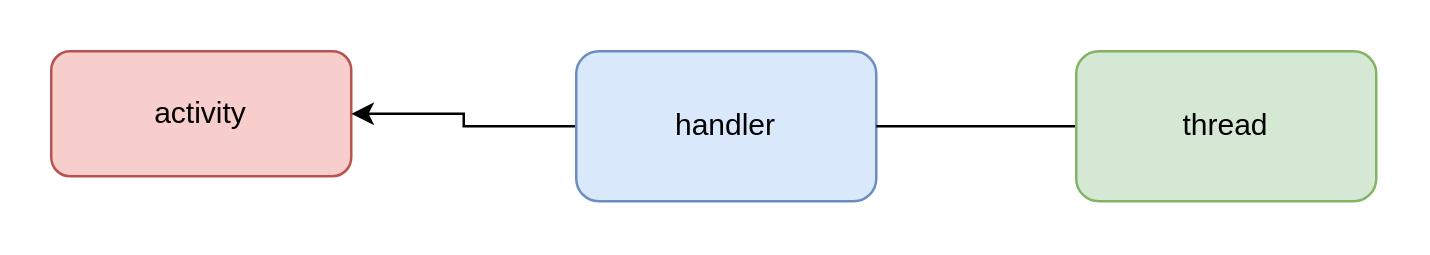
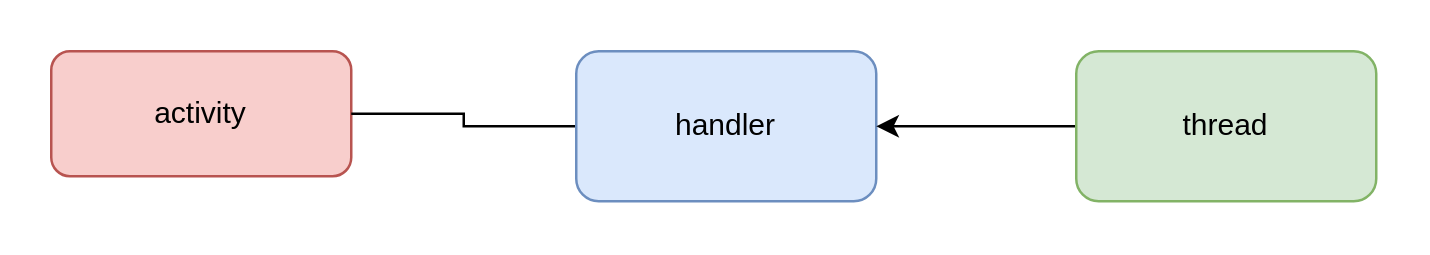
(369, 114) -> (361, 114)
(886, 126) -> (894, 126)
